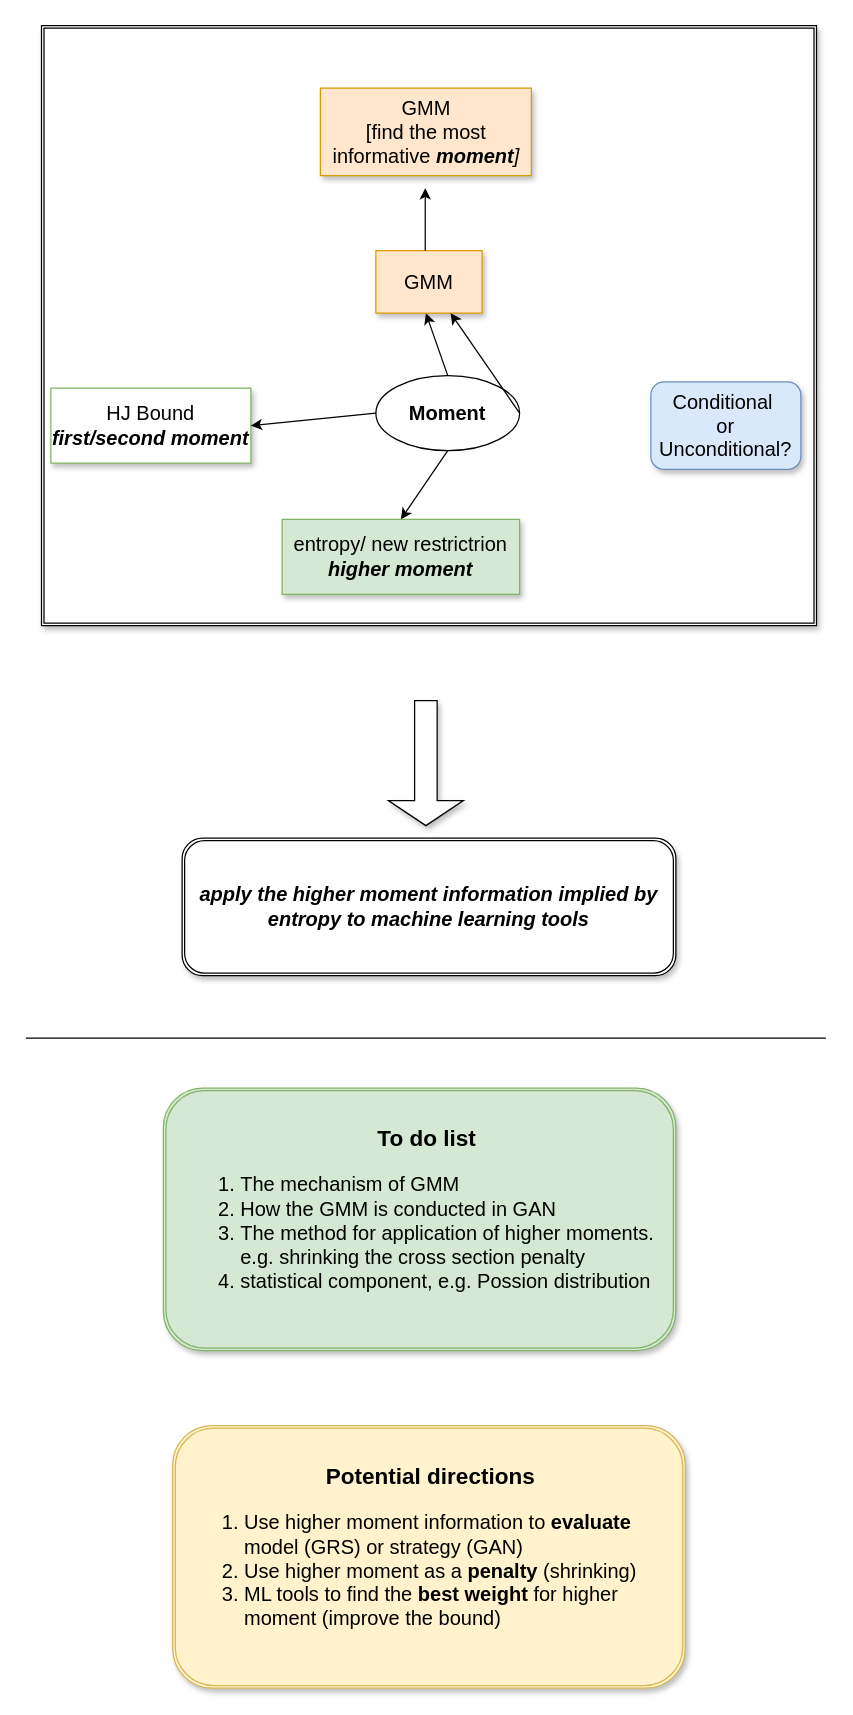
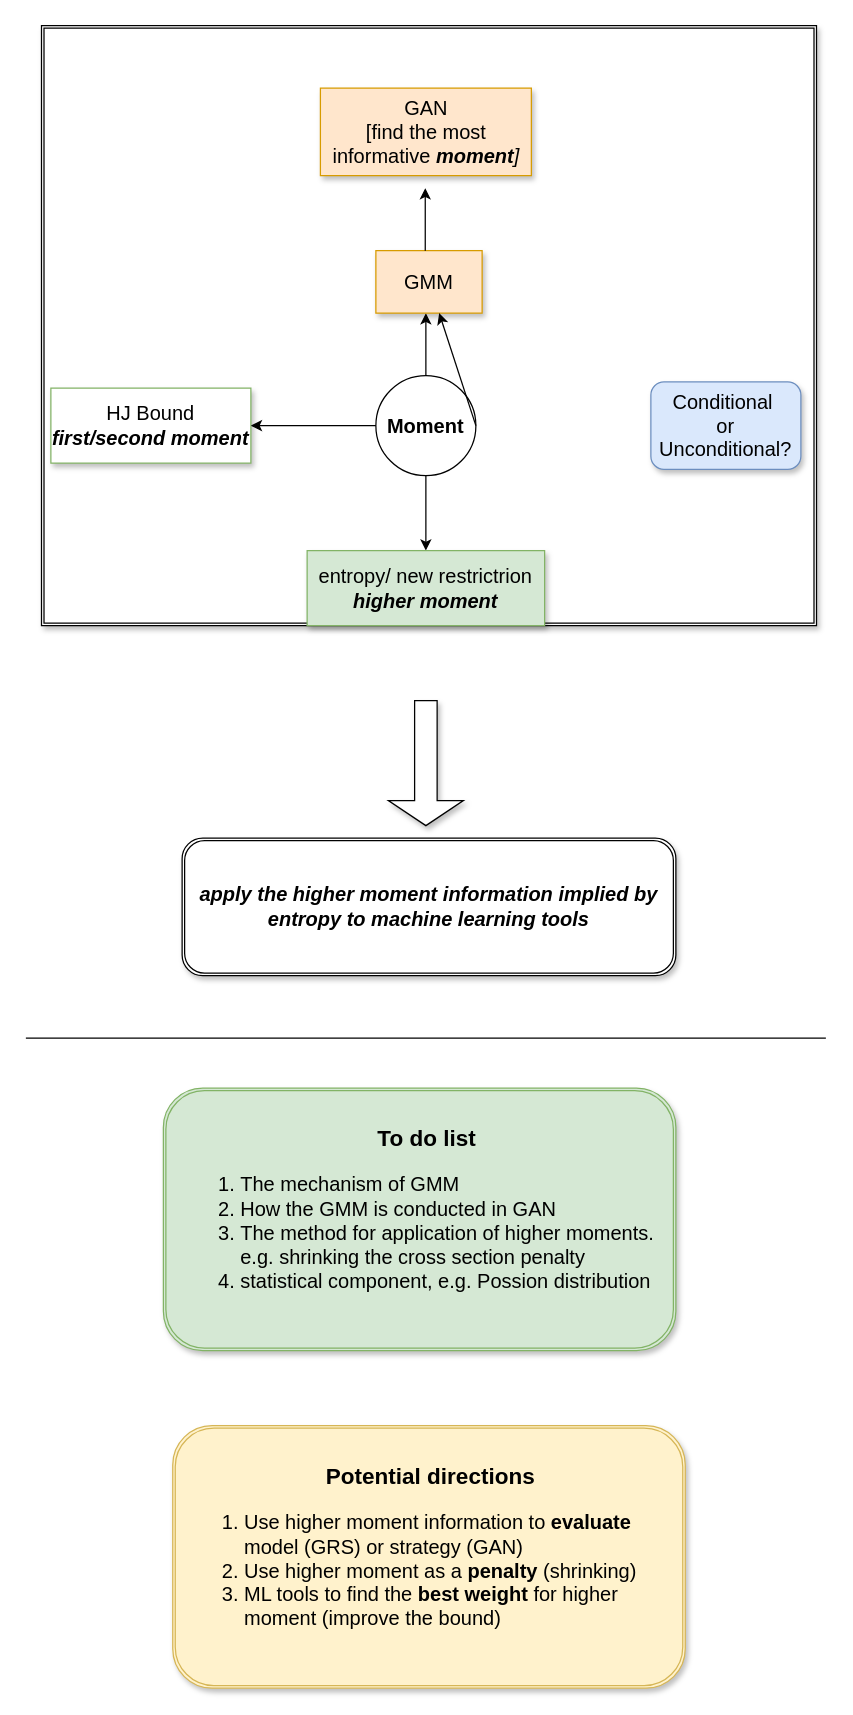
(426, 132) -> (426, 132)
(448, 413) -> (426, 426)
(401, 557) -> (426, 588)
